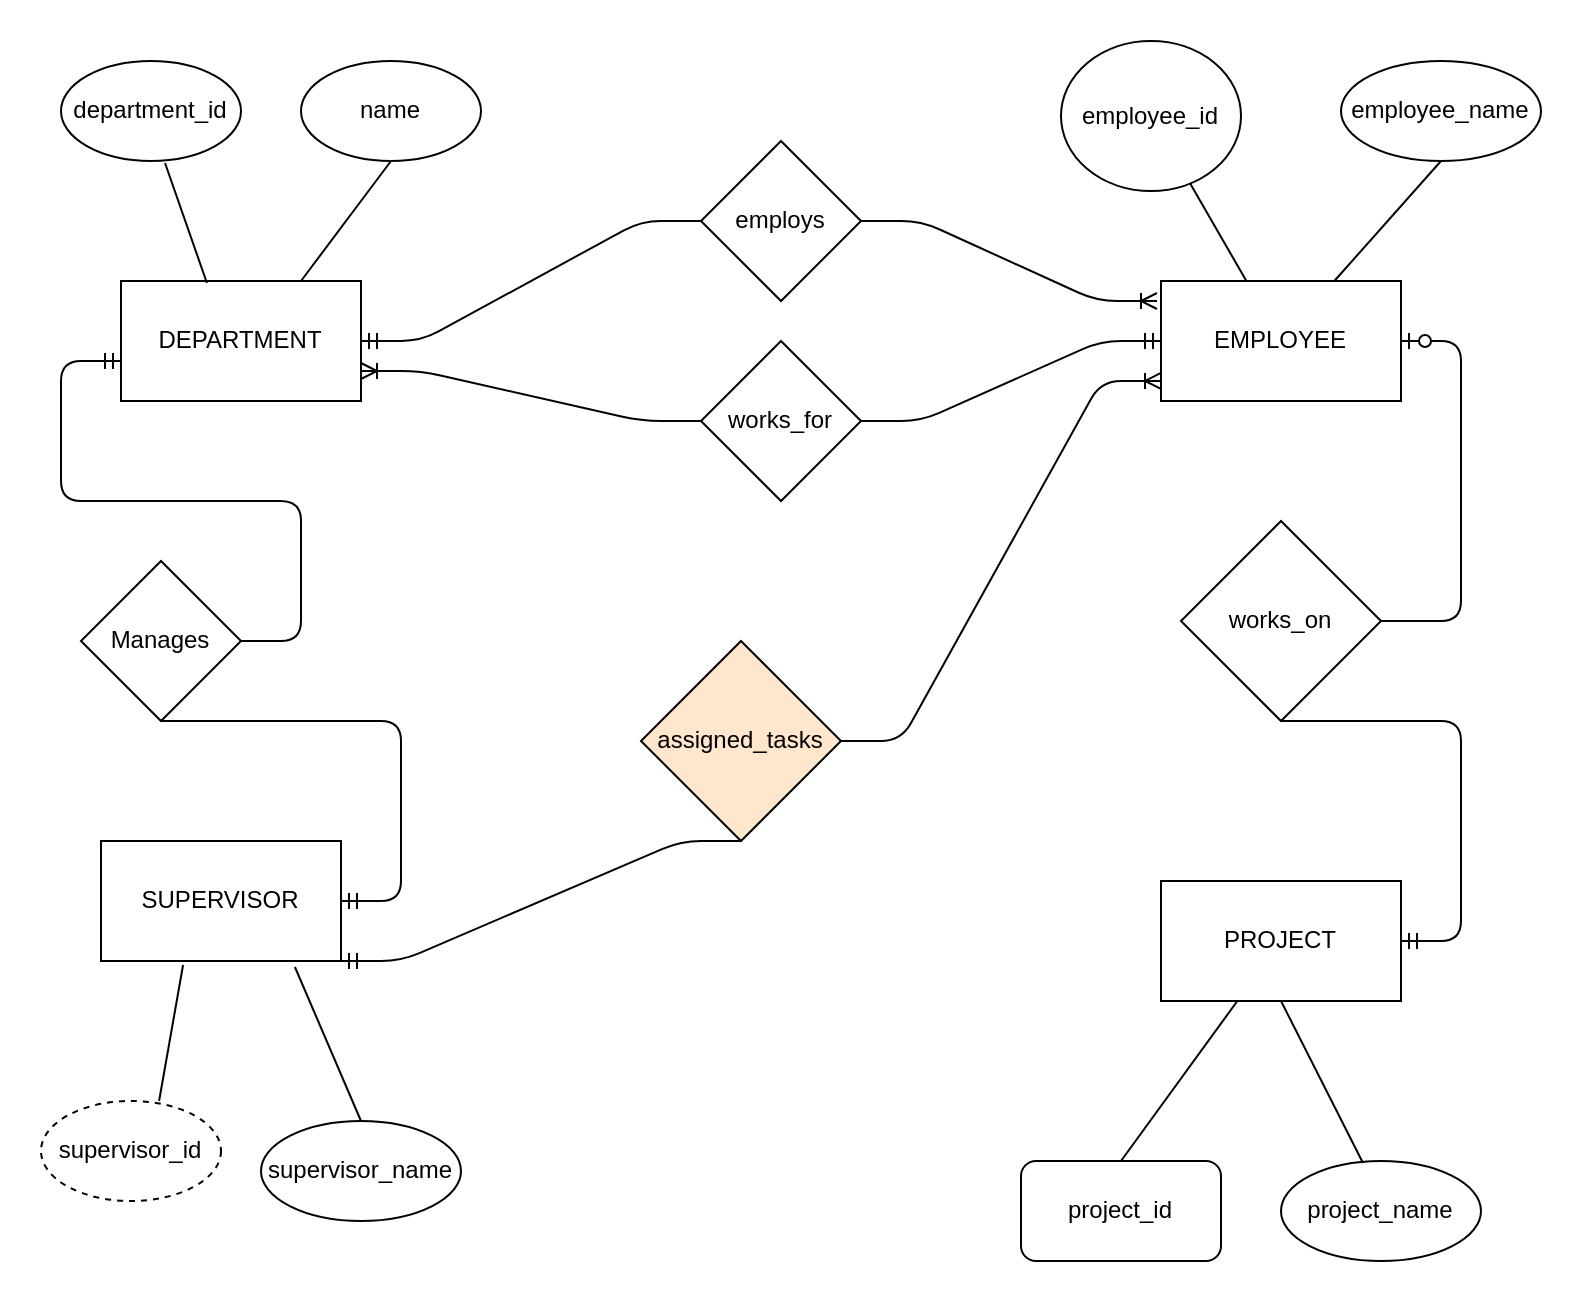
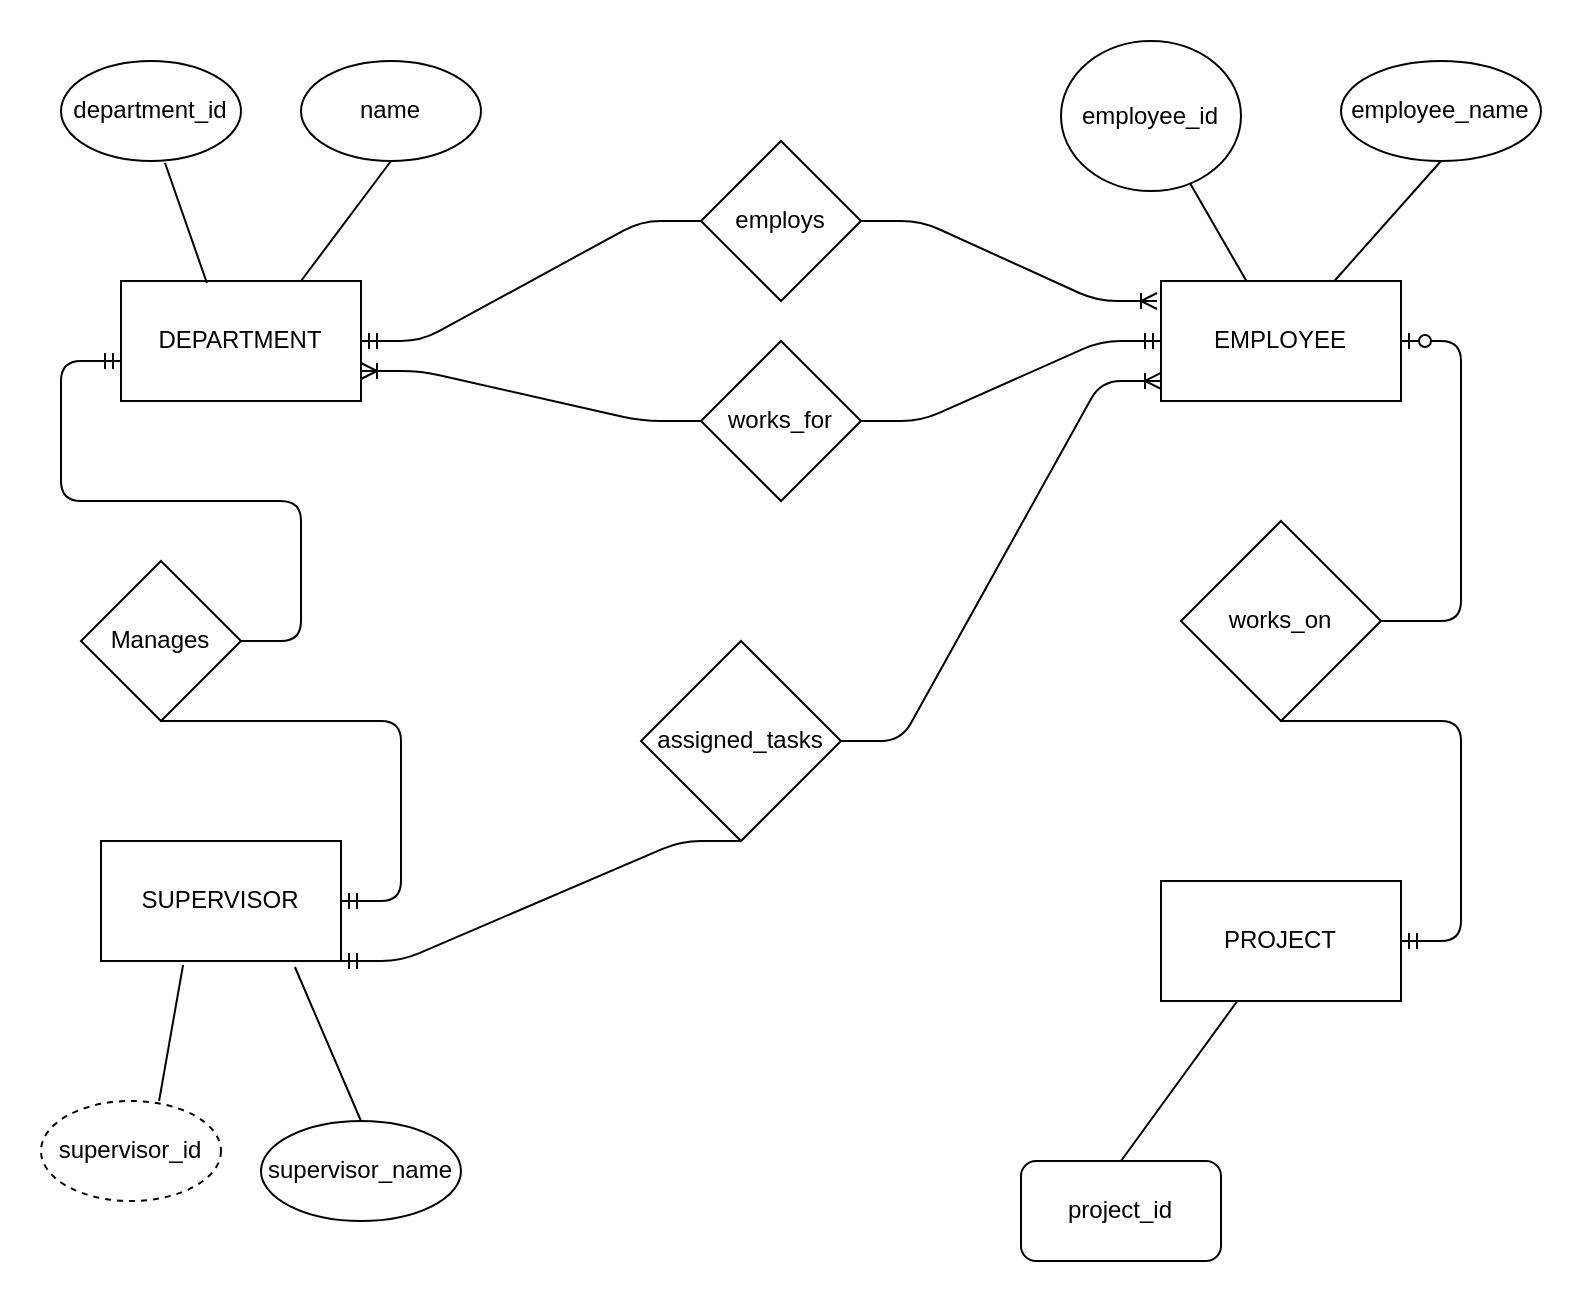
(741, 741) -> (741, 741)
(1322, 1082) -> none
(1381, 1211) -> none
